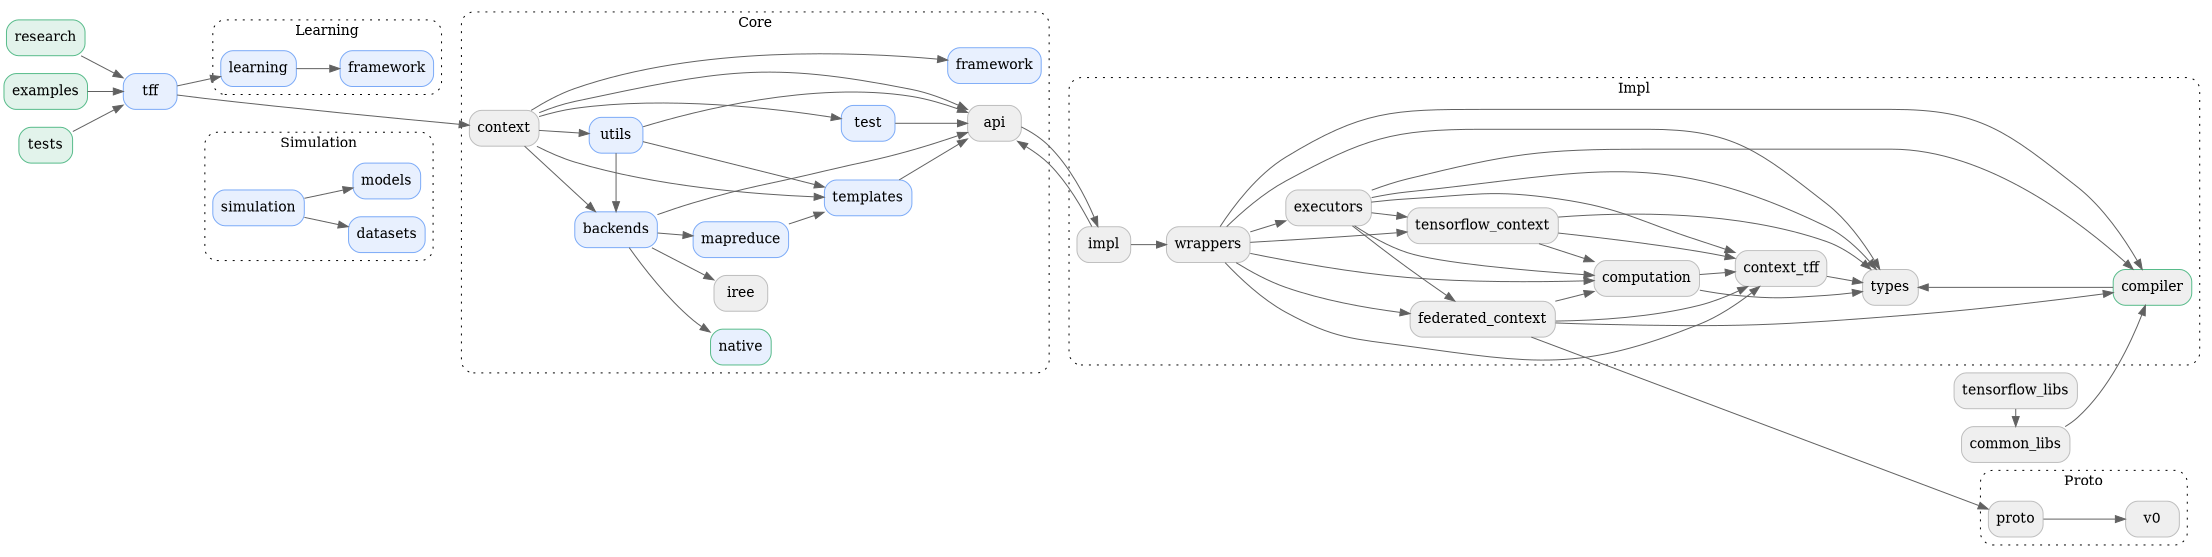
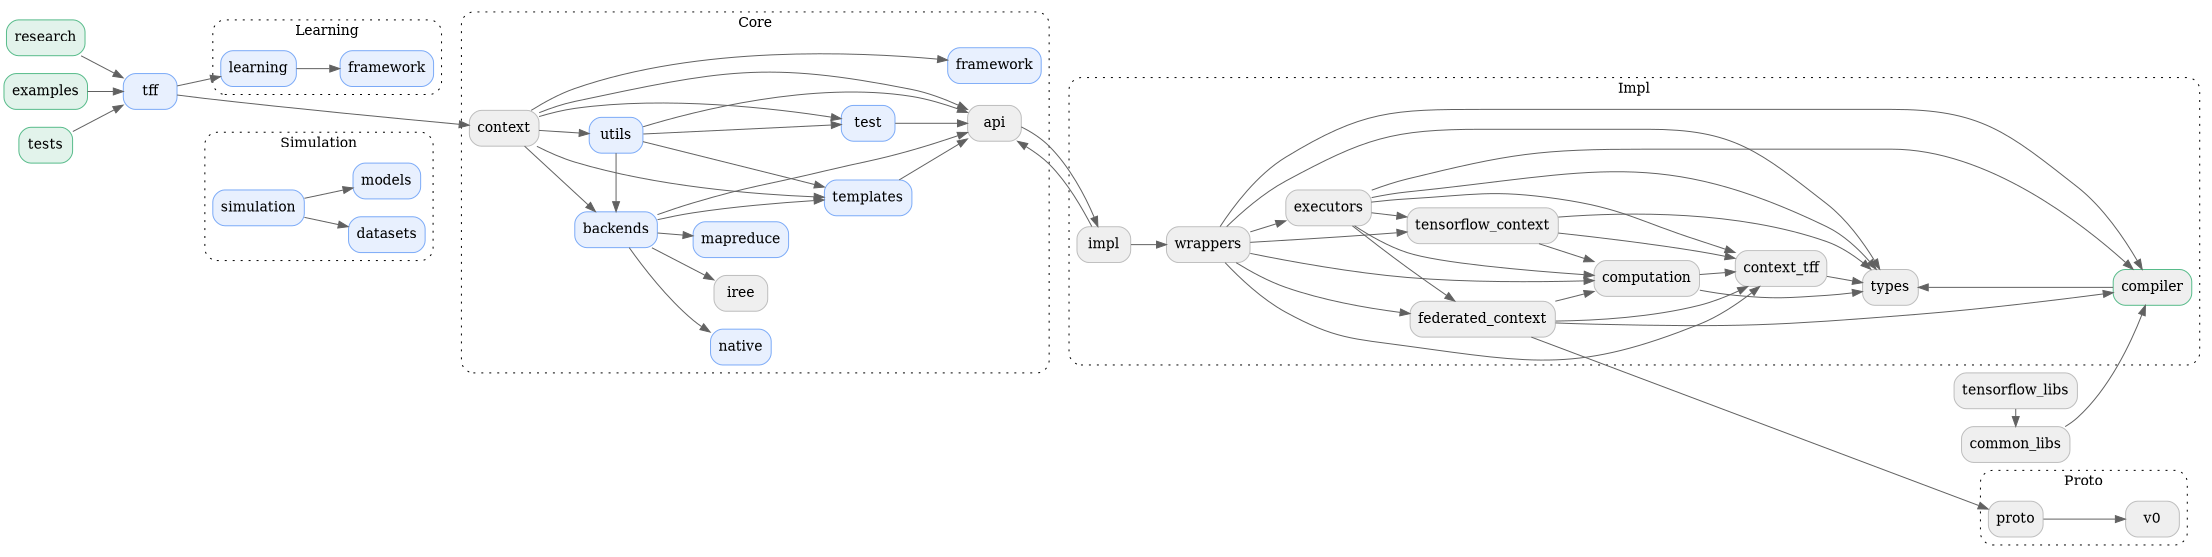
none -> (737, 130)
(802, 220) -> (735, 207)
(741, 347) -> (741, 347)
